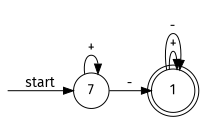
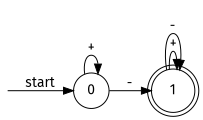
(91, 91) -> (91, 91)
